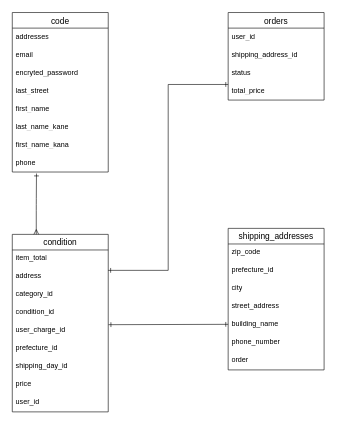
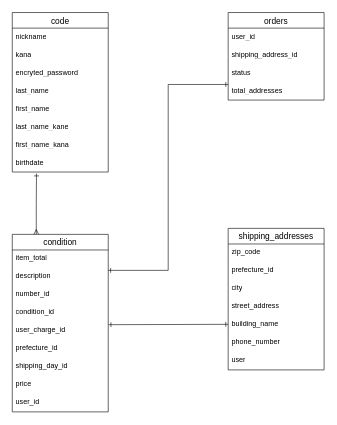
(34, 36) -> (31, 36)
(24, 54) -> (24, 54)
(37, 90) -> (33, 90)
(252, 90) -> (261, 90)
(26, 162) -> (33, 162)
(30, 276) -> (36, 276)
(37, 294) -> (33, 294)
(242, 360) -> (240, 360)
